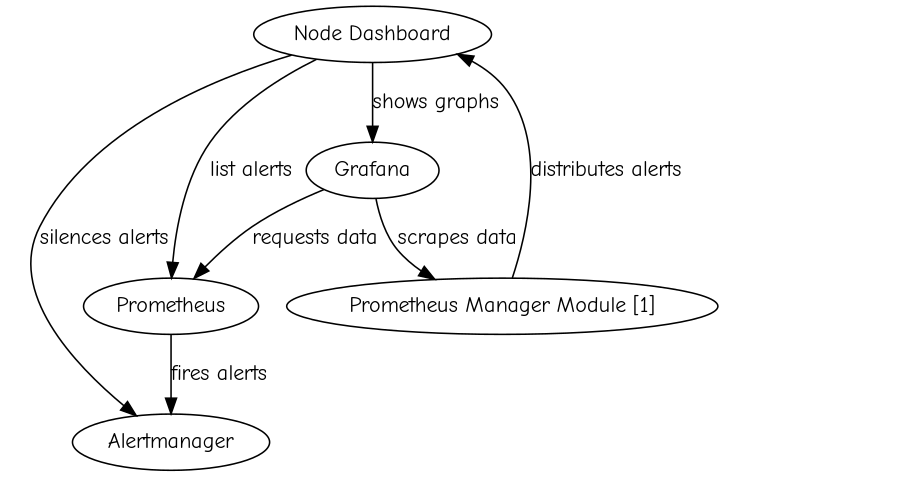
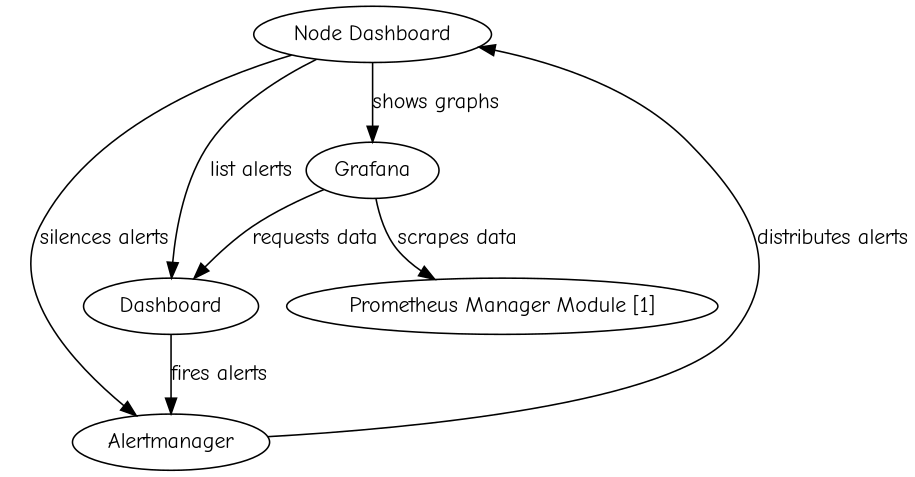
(530, 160) -> (715, 348)
(171, 306) -> (171, 306)
